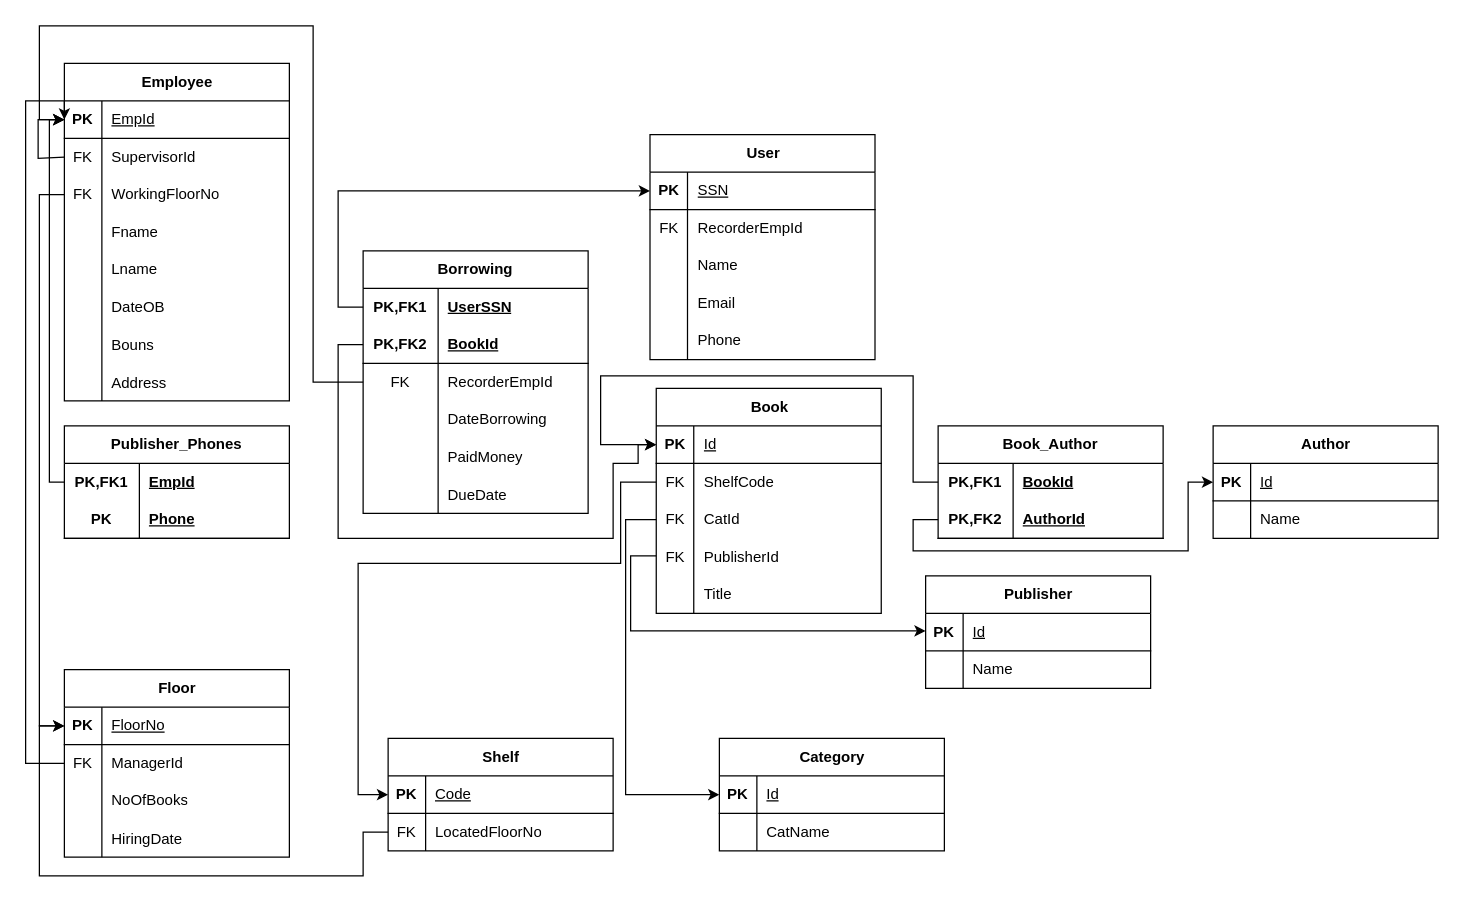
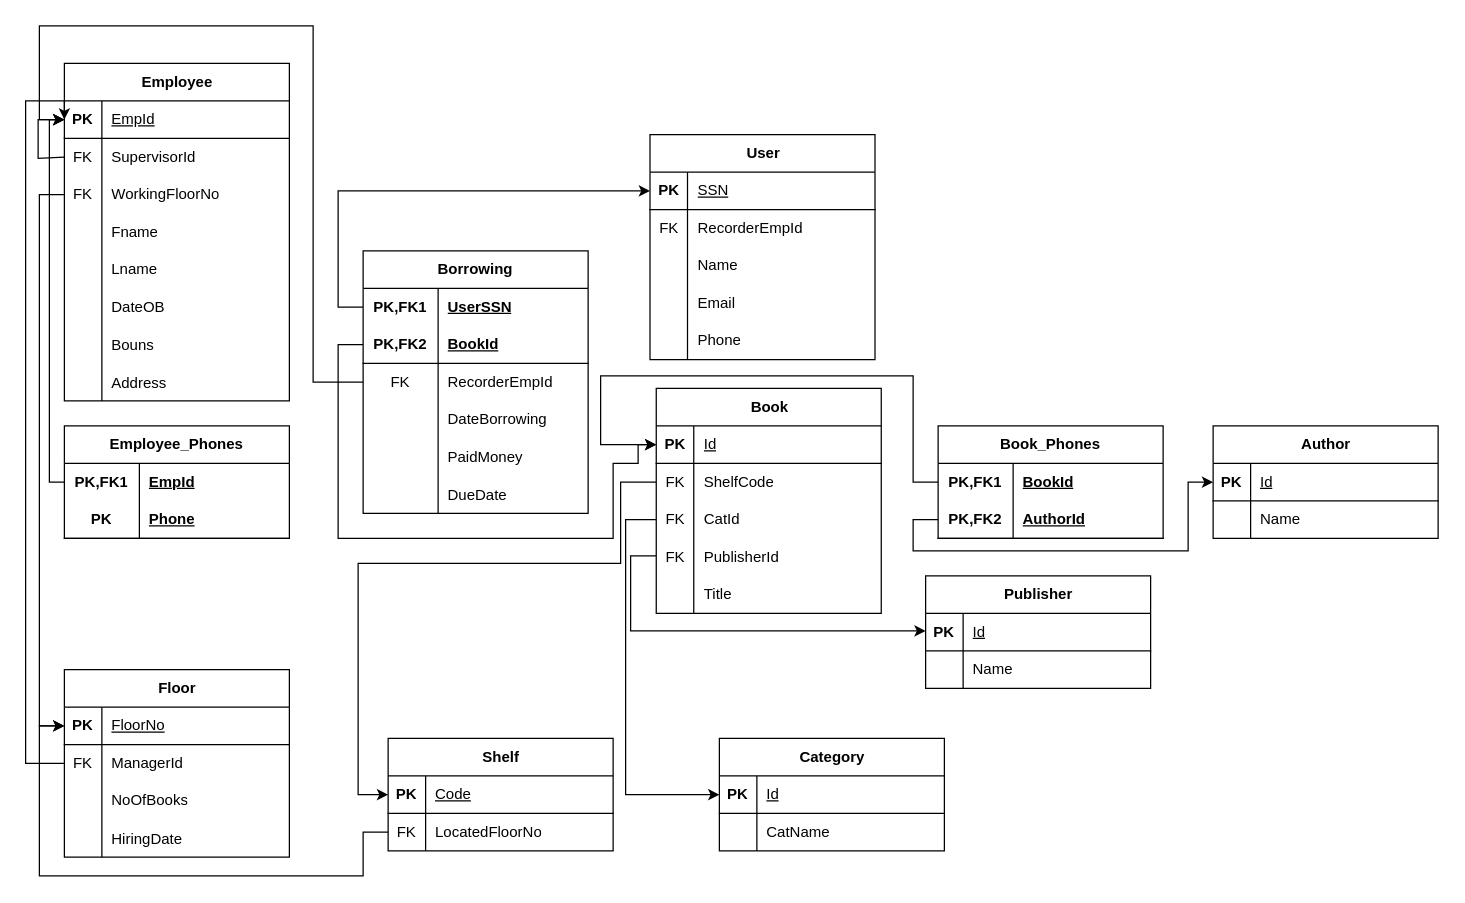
(177, 444) -> (177, 444)
(1051, 444) -> (1051, 444)
